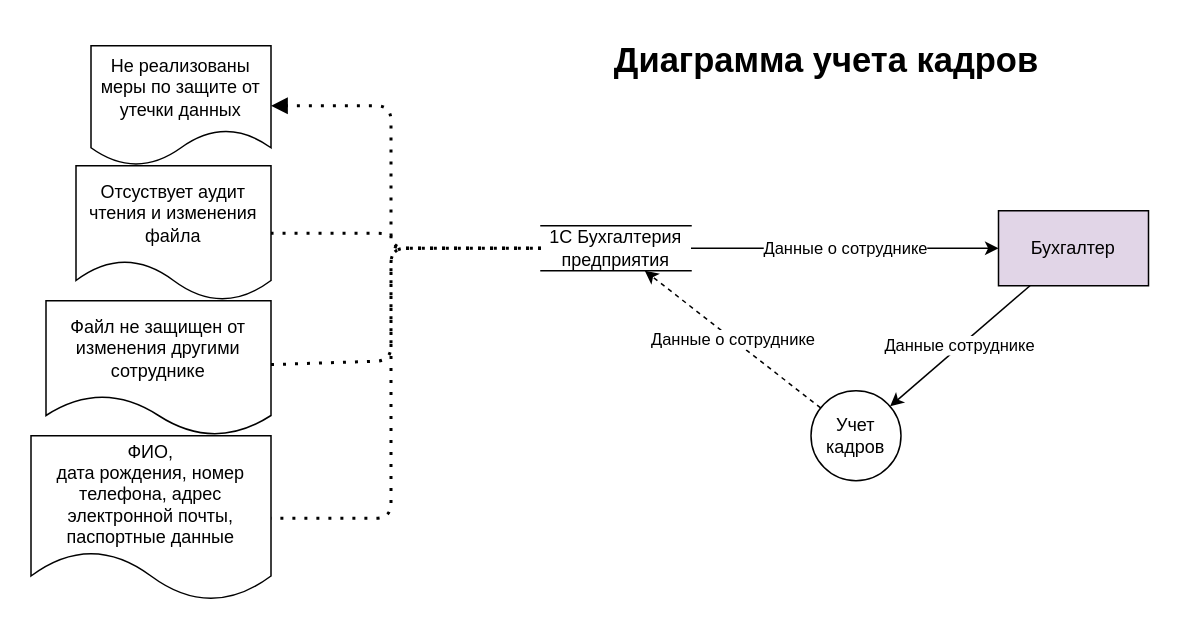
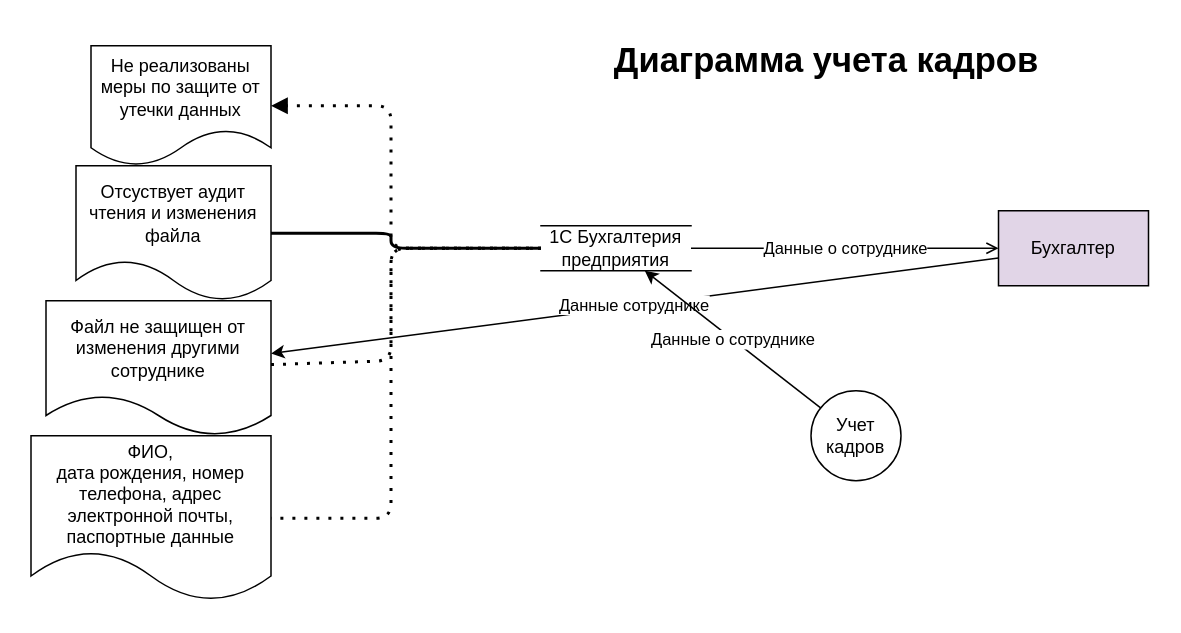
(328, 233) -> (328, 233)
(987, 248) -> (989, 248)
(964, 343) -> (852, 277)
(783, 379) -> (783, 379)
